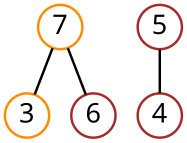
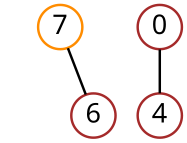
(160, 27) -> (160, 27)
(27, 116) -> none
